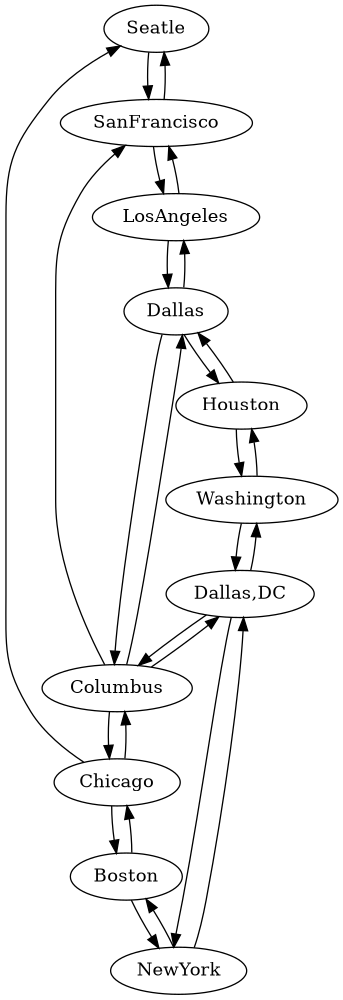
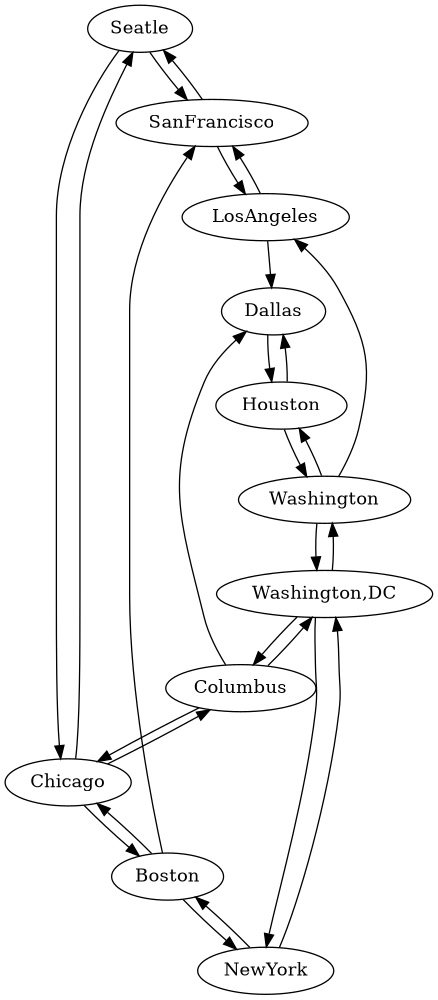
(185, 271) -> (365, 356)
none -> (56, 391)
(56, 405) -> (130, 500)
(135, 492) -> none
(240, 594) -> (325, 594)
